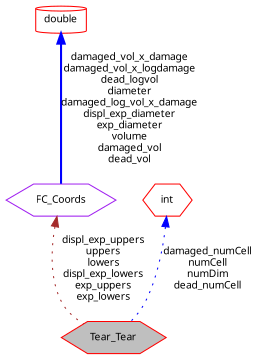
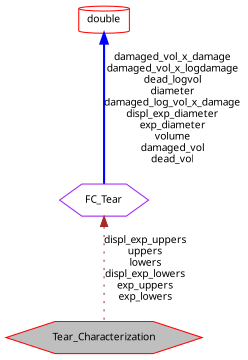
(61, 200) -> (104, 200)
(167, 200) -> none
(114, 338) -> (104, 338)
